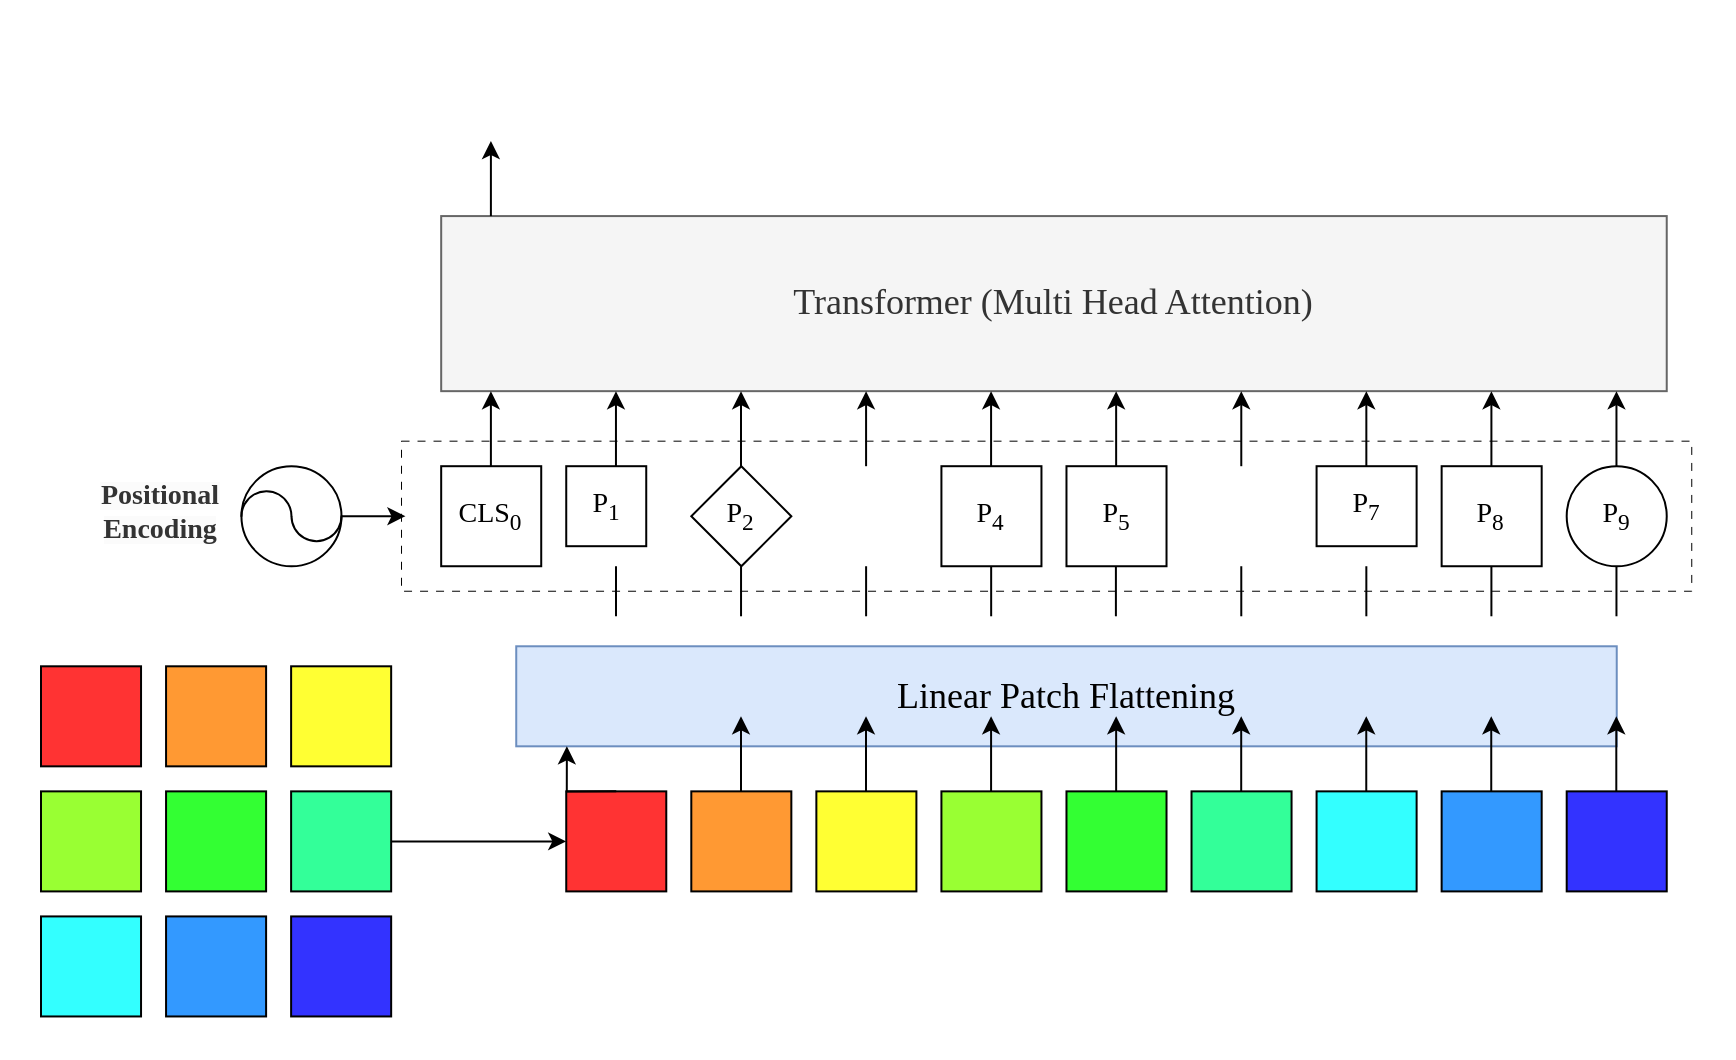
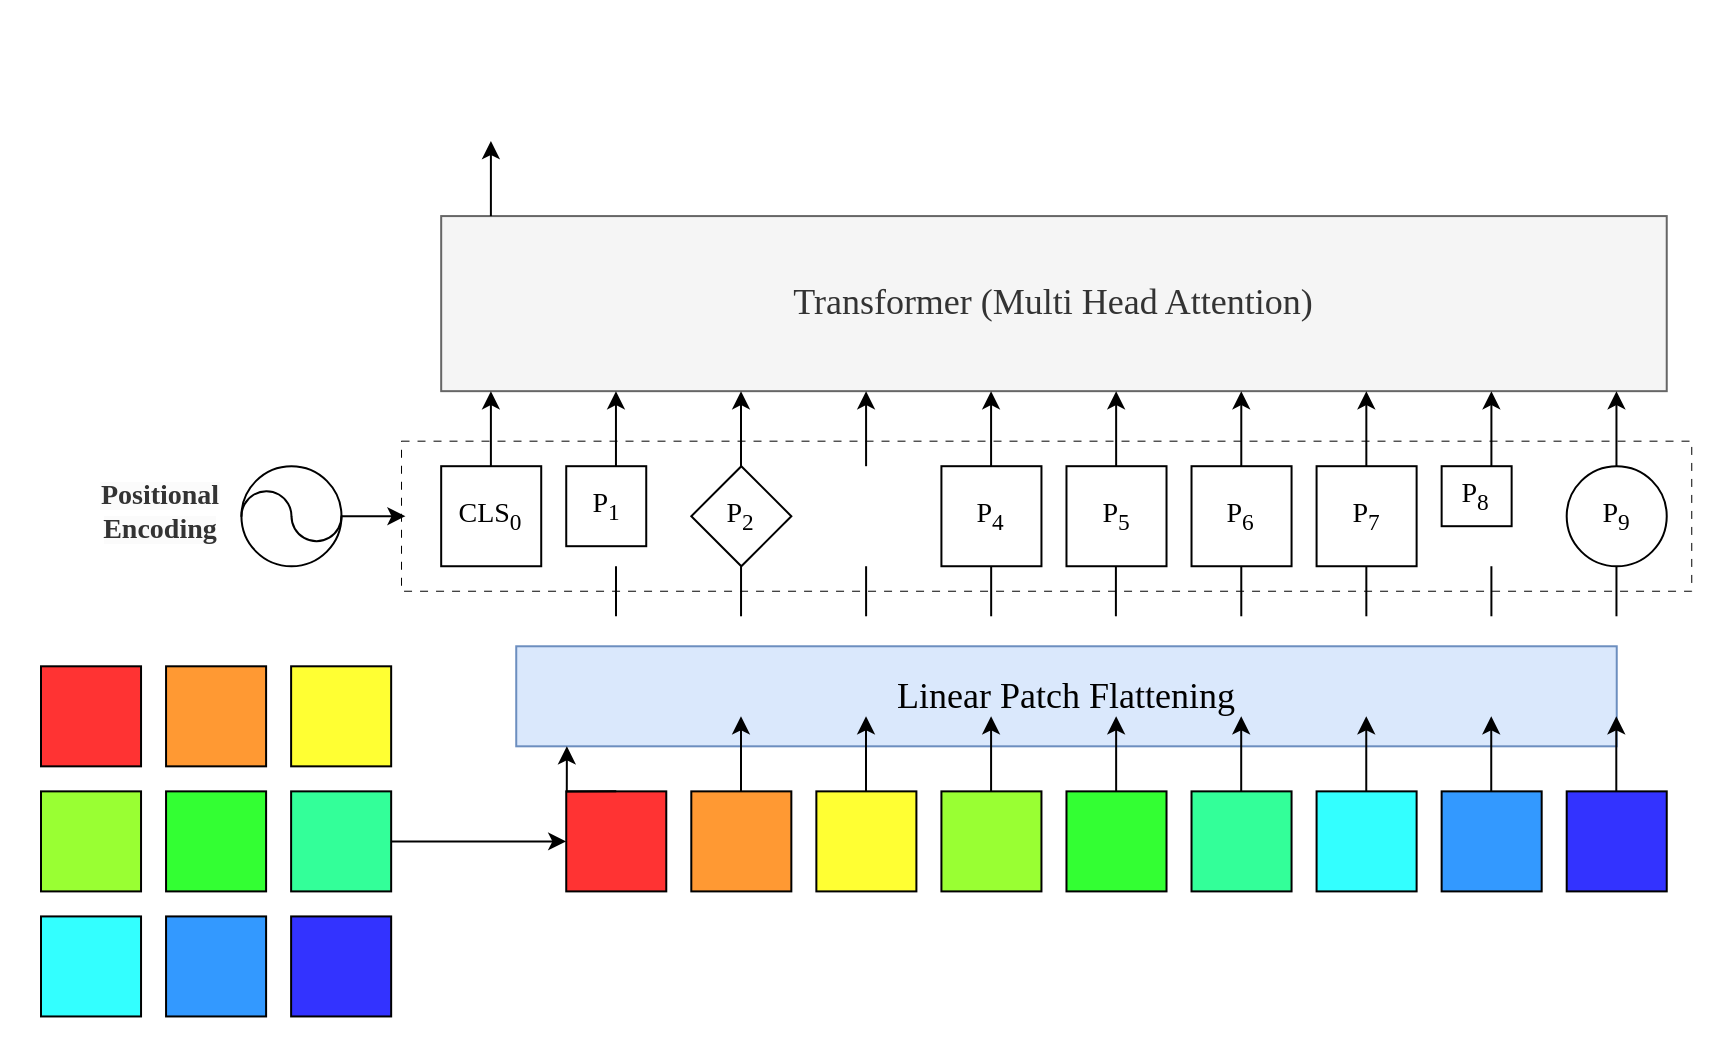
(1367, 506) -> (1367, 516)
none -> (1242, 516)
(1492, 516) -> (1477, 496)
